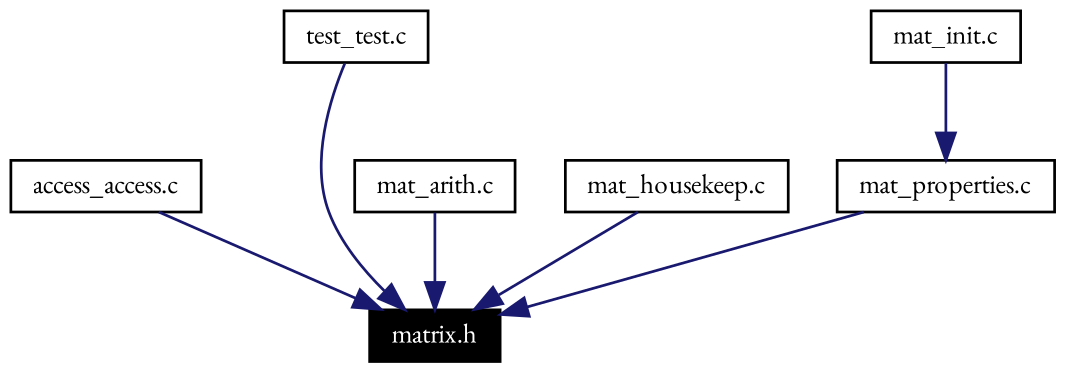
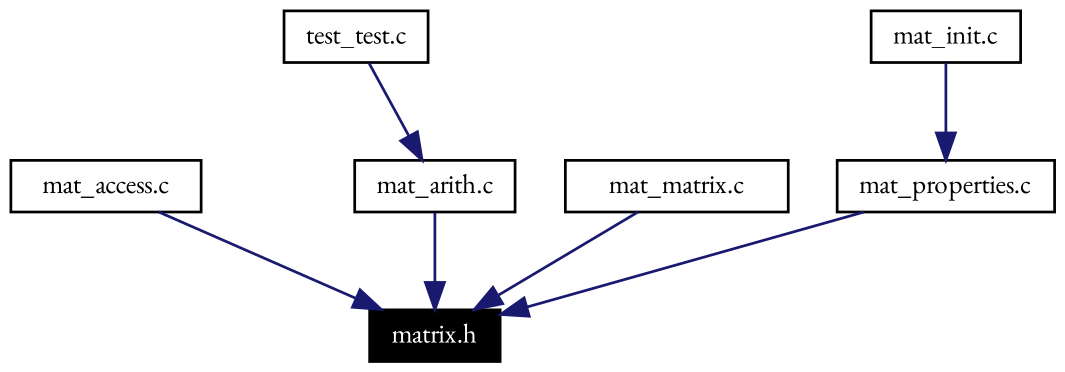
(323, 185) -> (389, 100)
(106, 186) -> (106, 186)
(677, 186) -> (677, 186)
